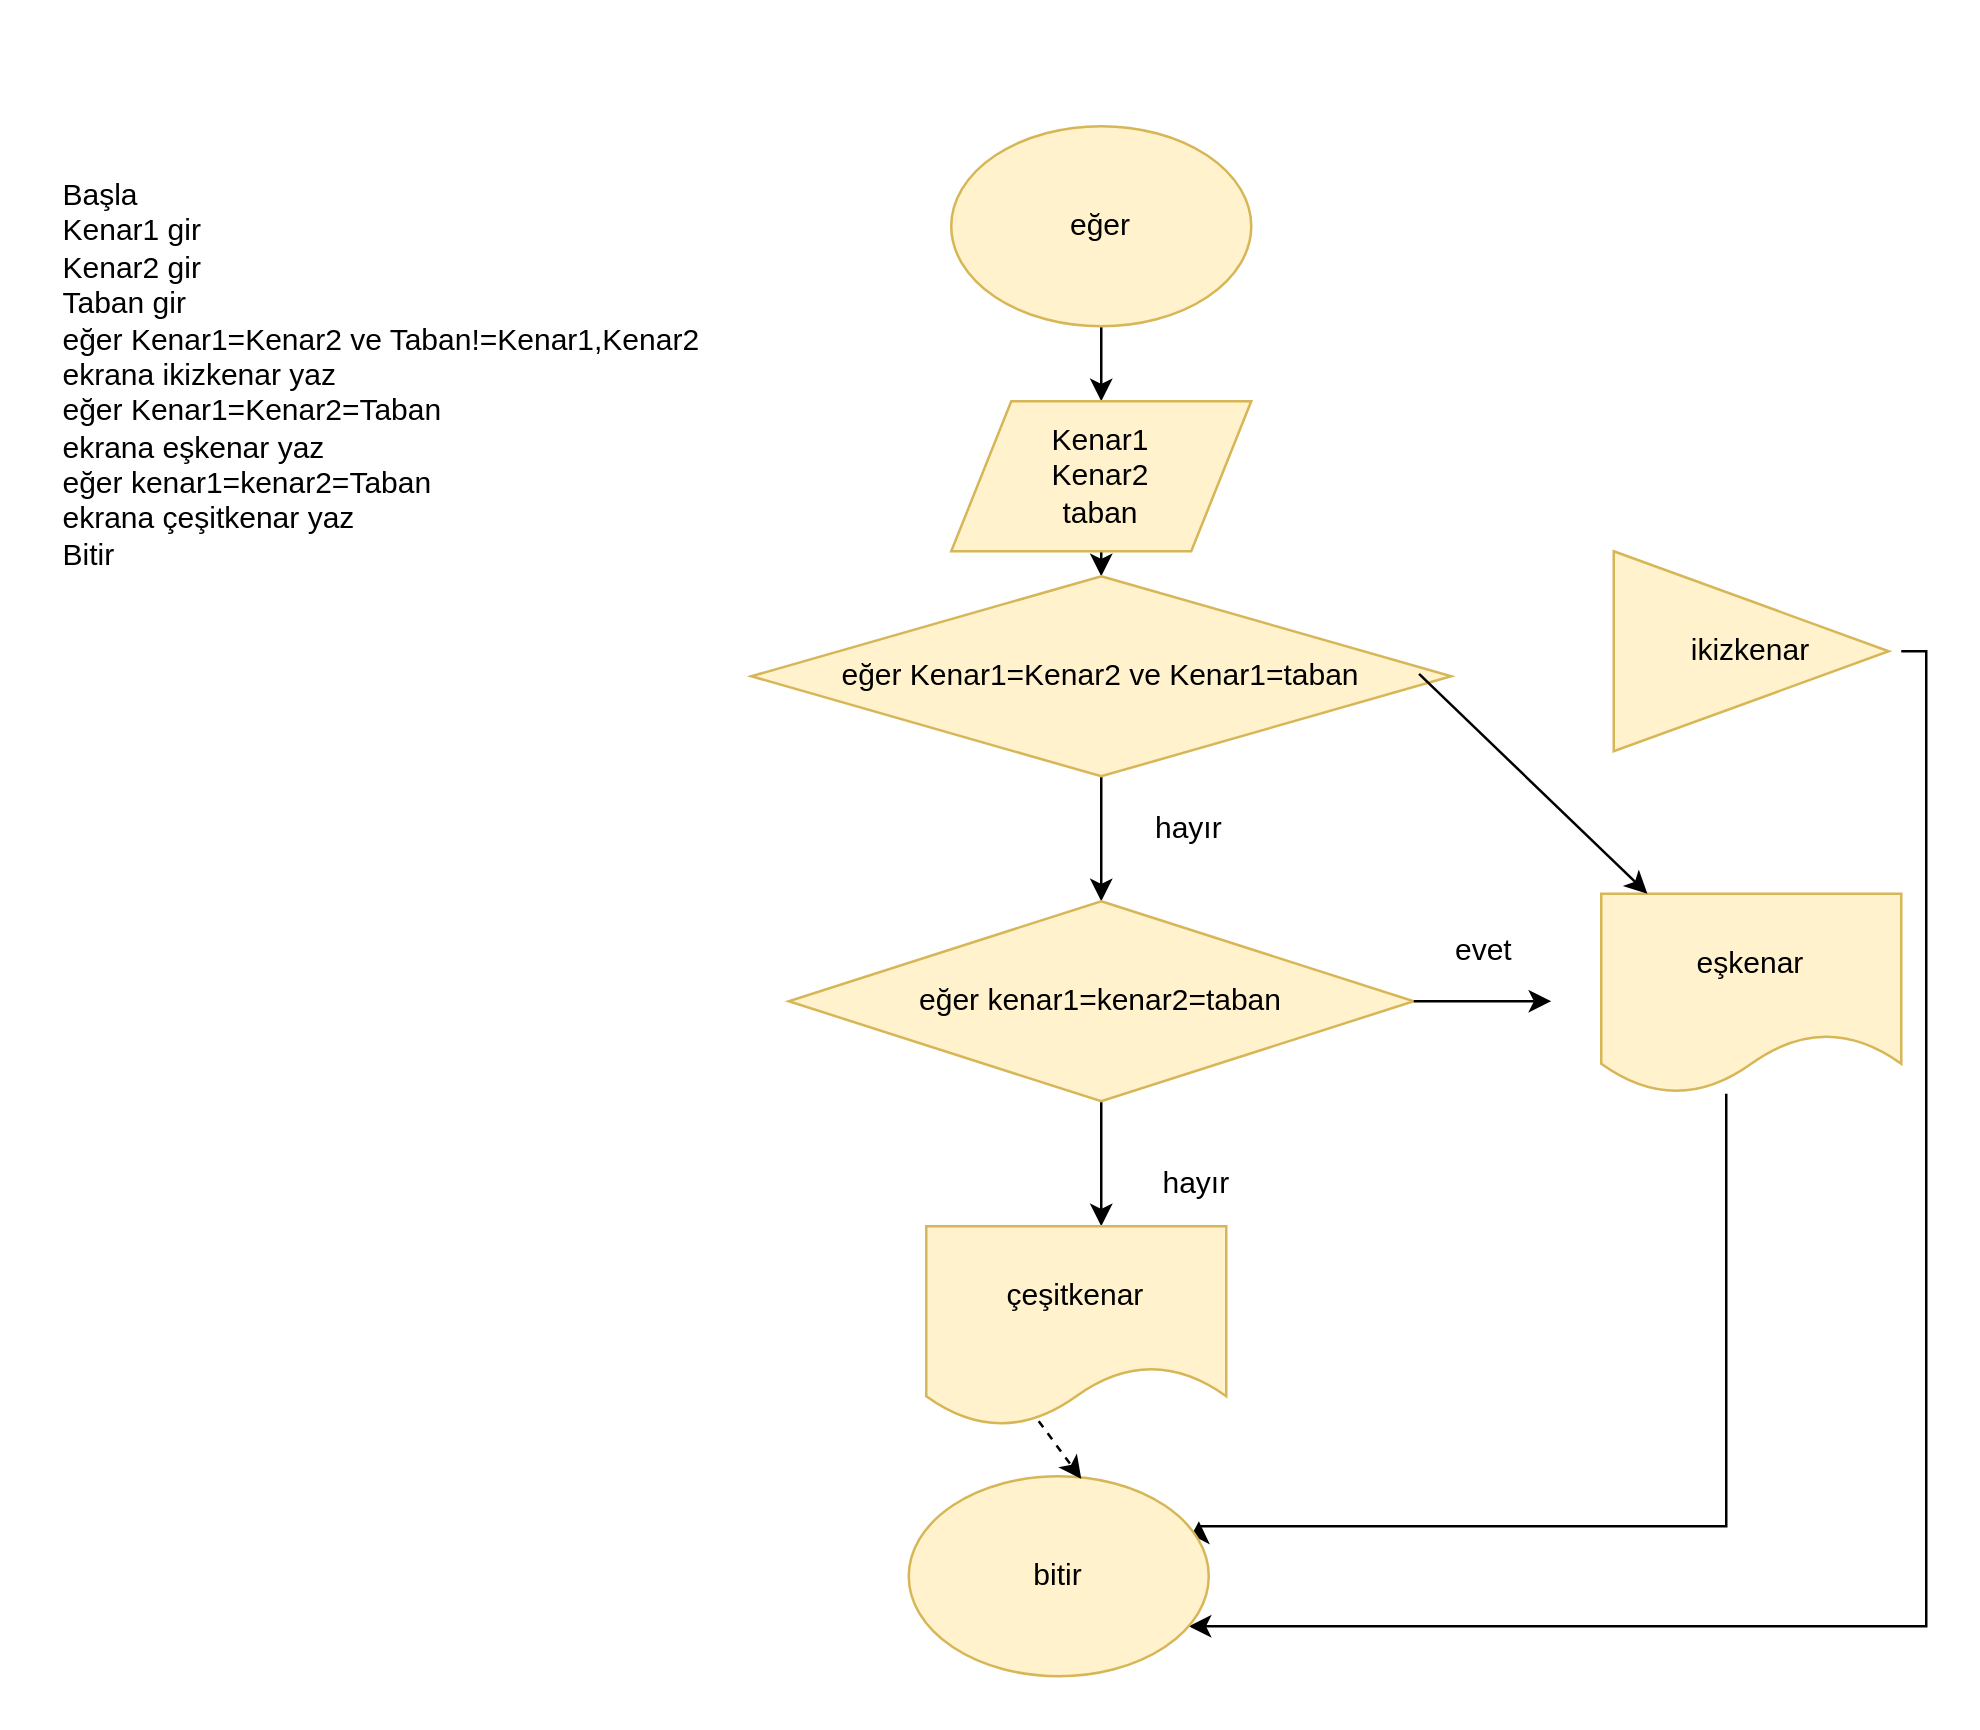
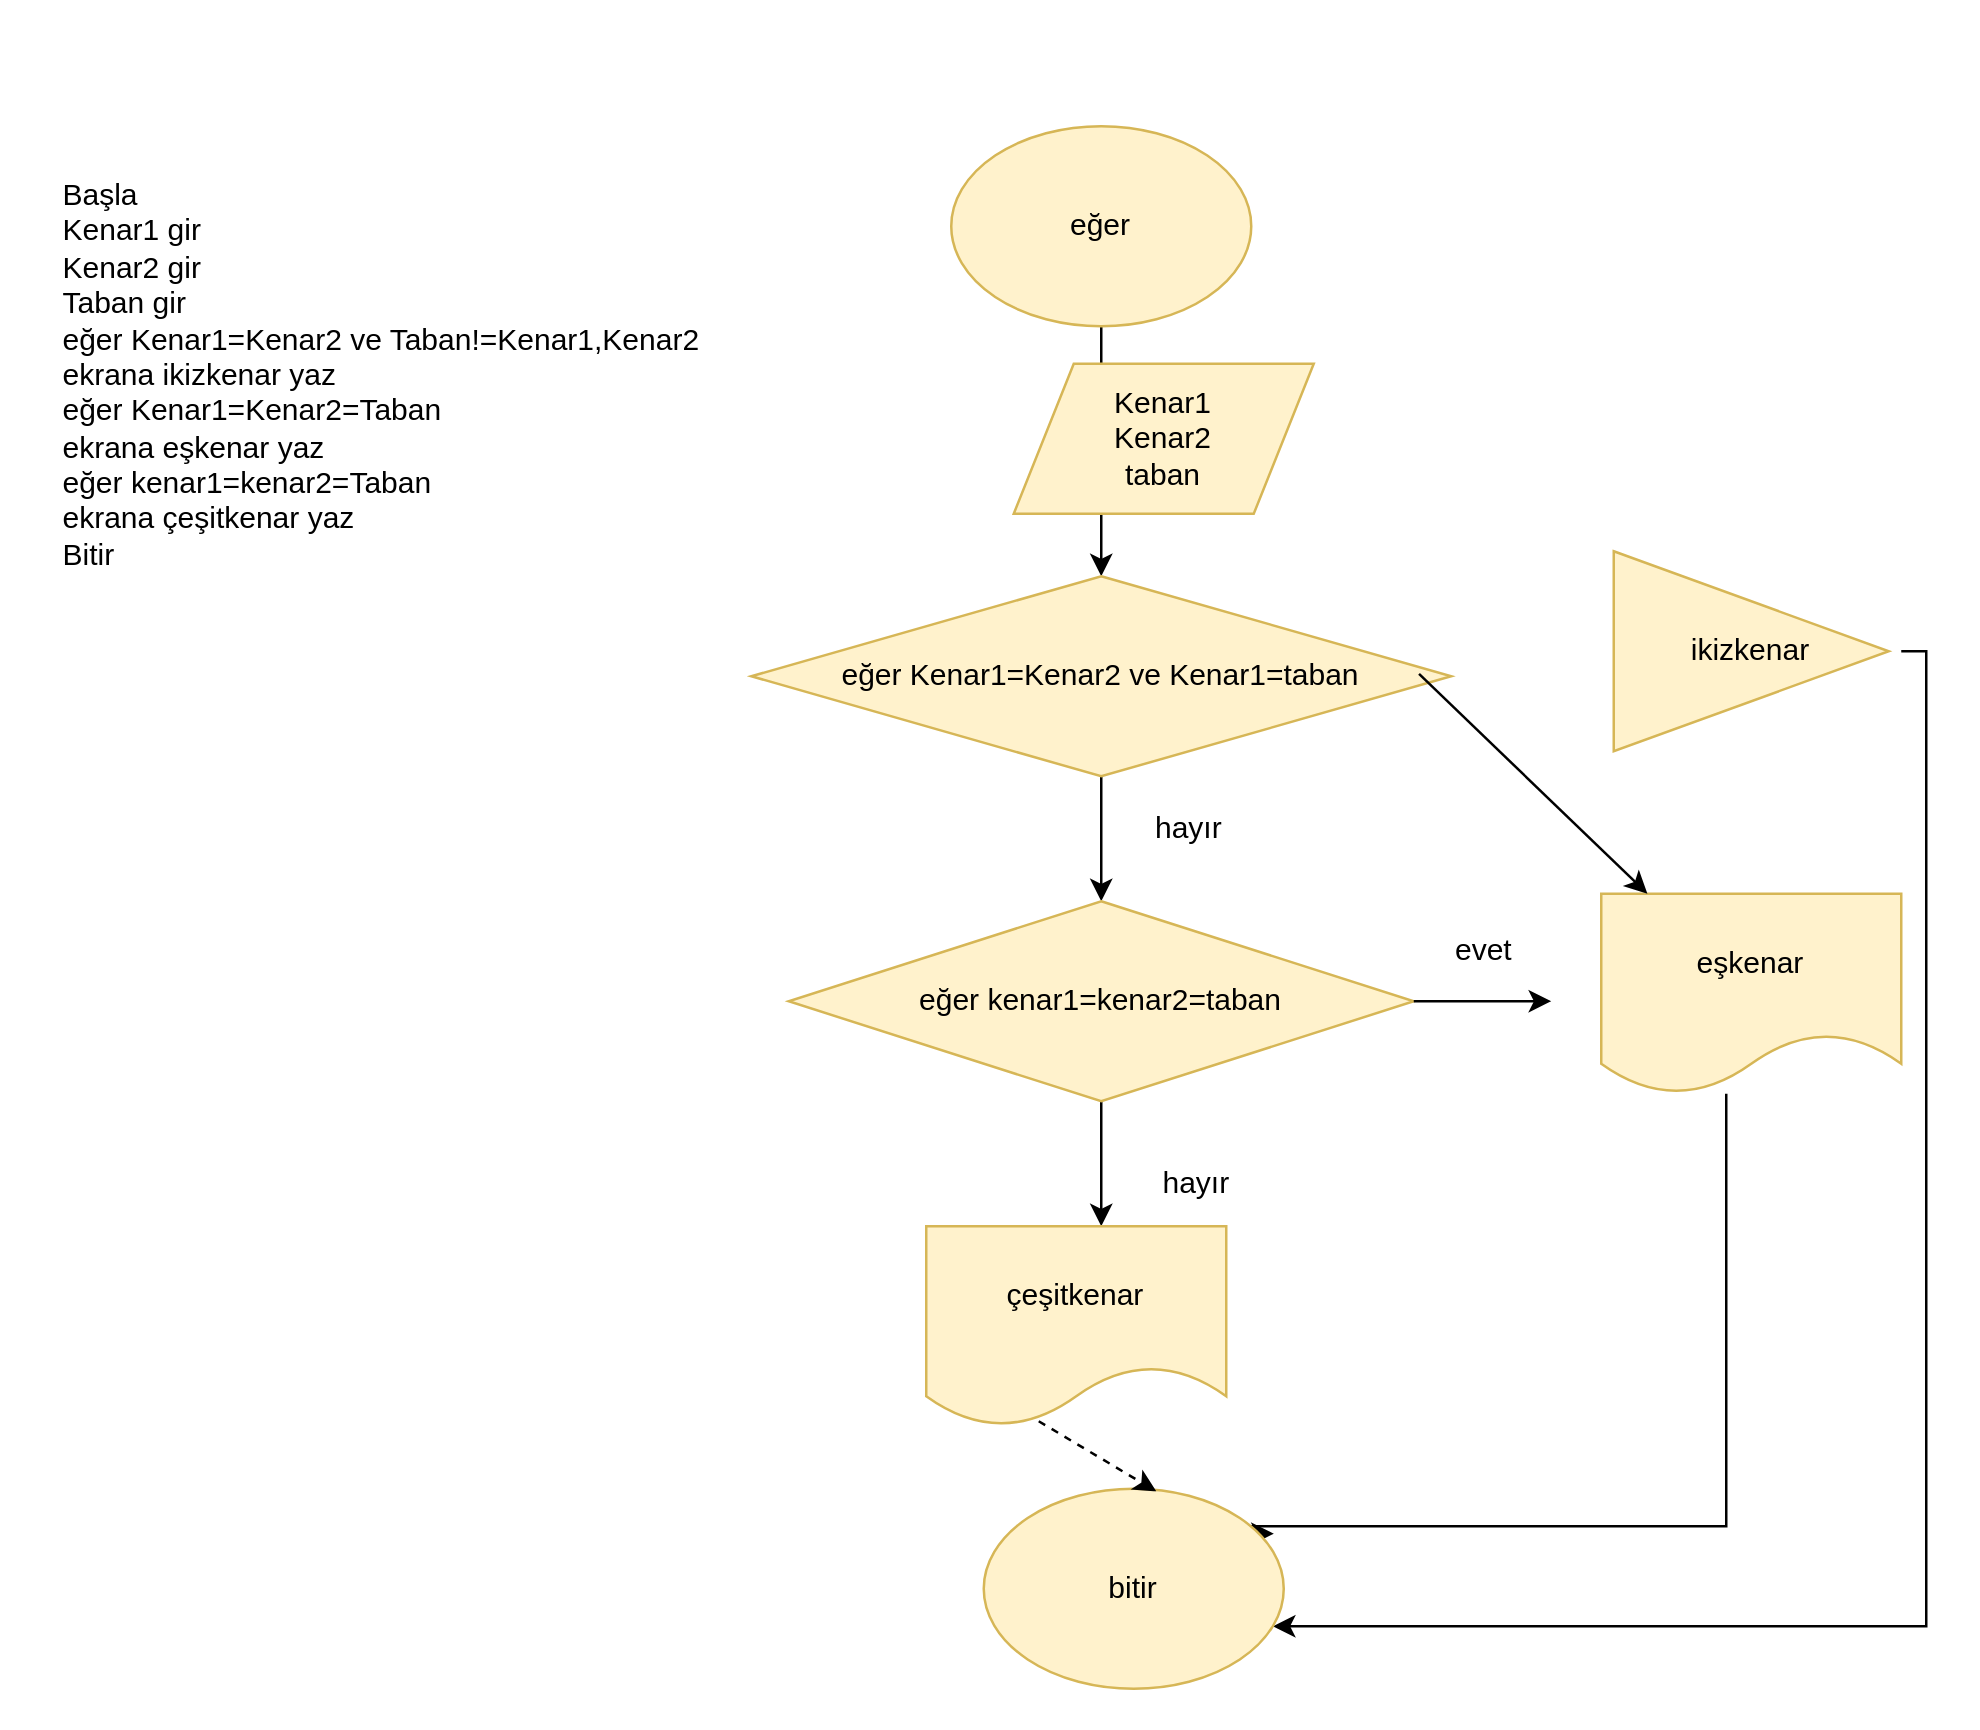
(1101, 476) -> (1164, 439)
(1059, 1576) -> (1134, 1589)
